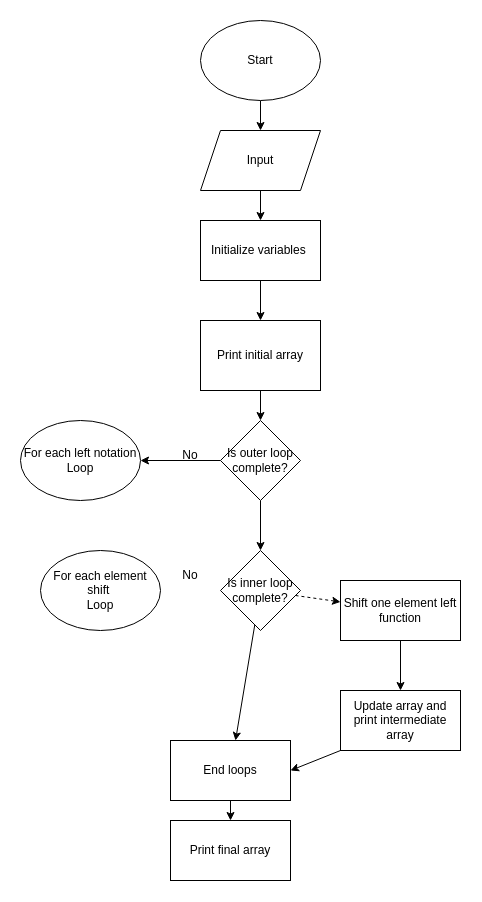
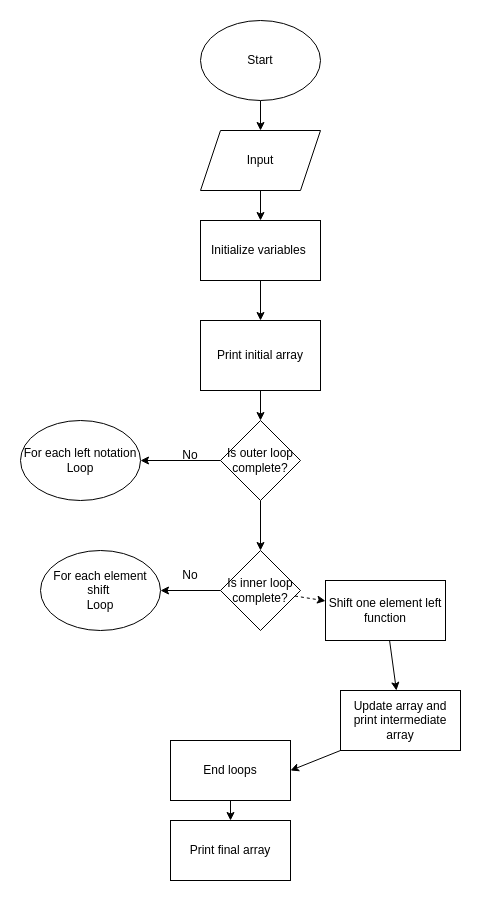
(401, 611) -> (386, 611)
(246, 680) -> (194, 591)
